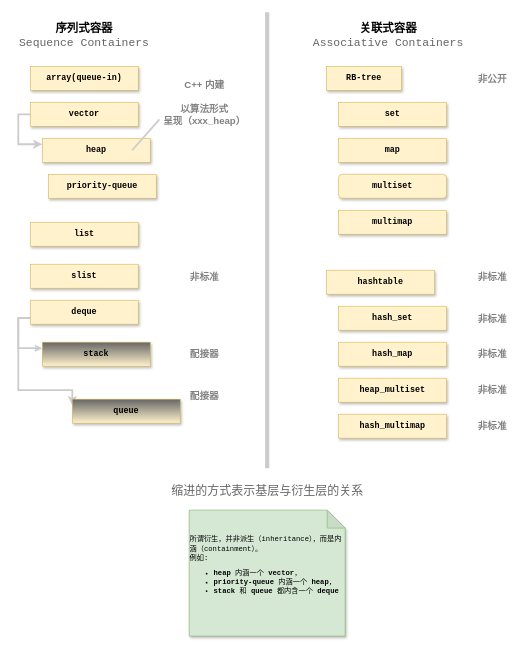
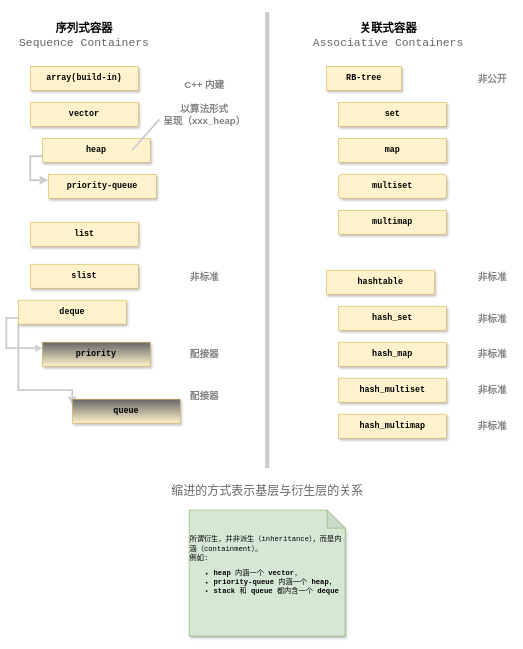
(84, 78) -> (84, 78)
(18, 131) -> none
none -> (30, 167)
(84, 312) -> (72, 312)
(96, 354) -> (96, 354)
(393, 390) -> (393, 390)
